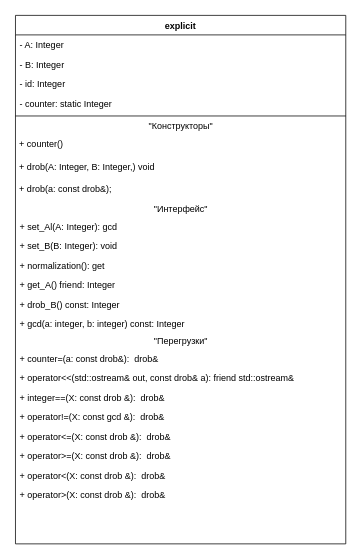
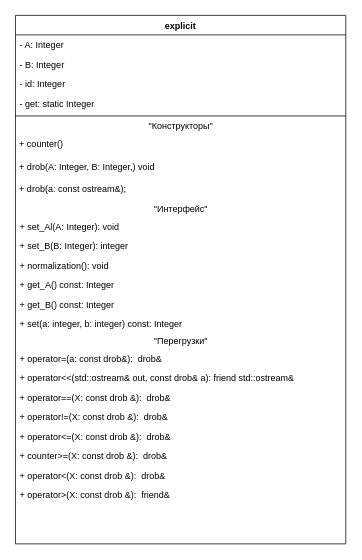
(77, 104) -> (67, 104)
(69, 190) -> (77, 190)
(75, 227) -> (77, 227)
(75, 246) -> (83, 246)
(68, 266) -> (69, 266)
(77, 285) -> (75, 285)
(78, 305) -> (75, 305)
(116, 324) -> (116, 324)
(98, 359) -> (101, 359)
(101, 398) -> (105, 398)
(101, 417) -> (103, 417)
(105, 456) -> (102, 456)
(102, 495) -> (106, 495)
